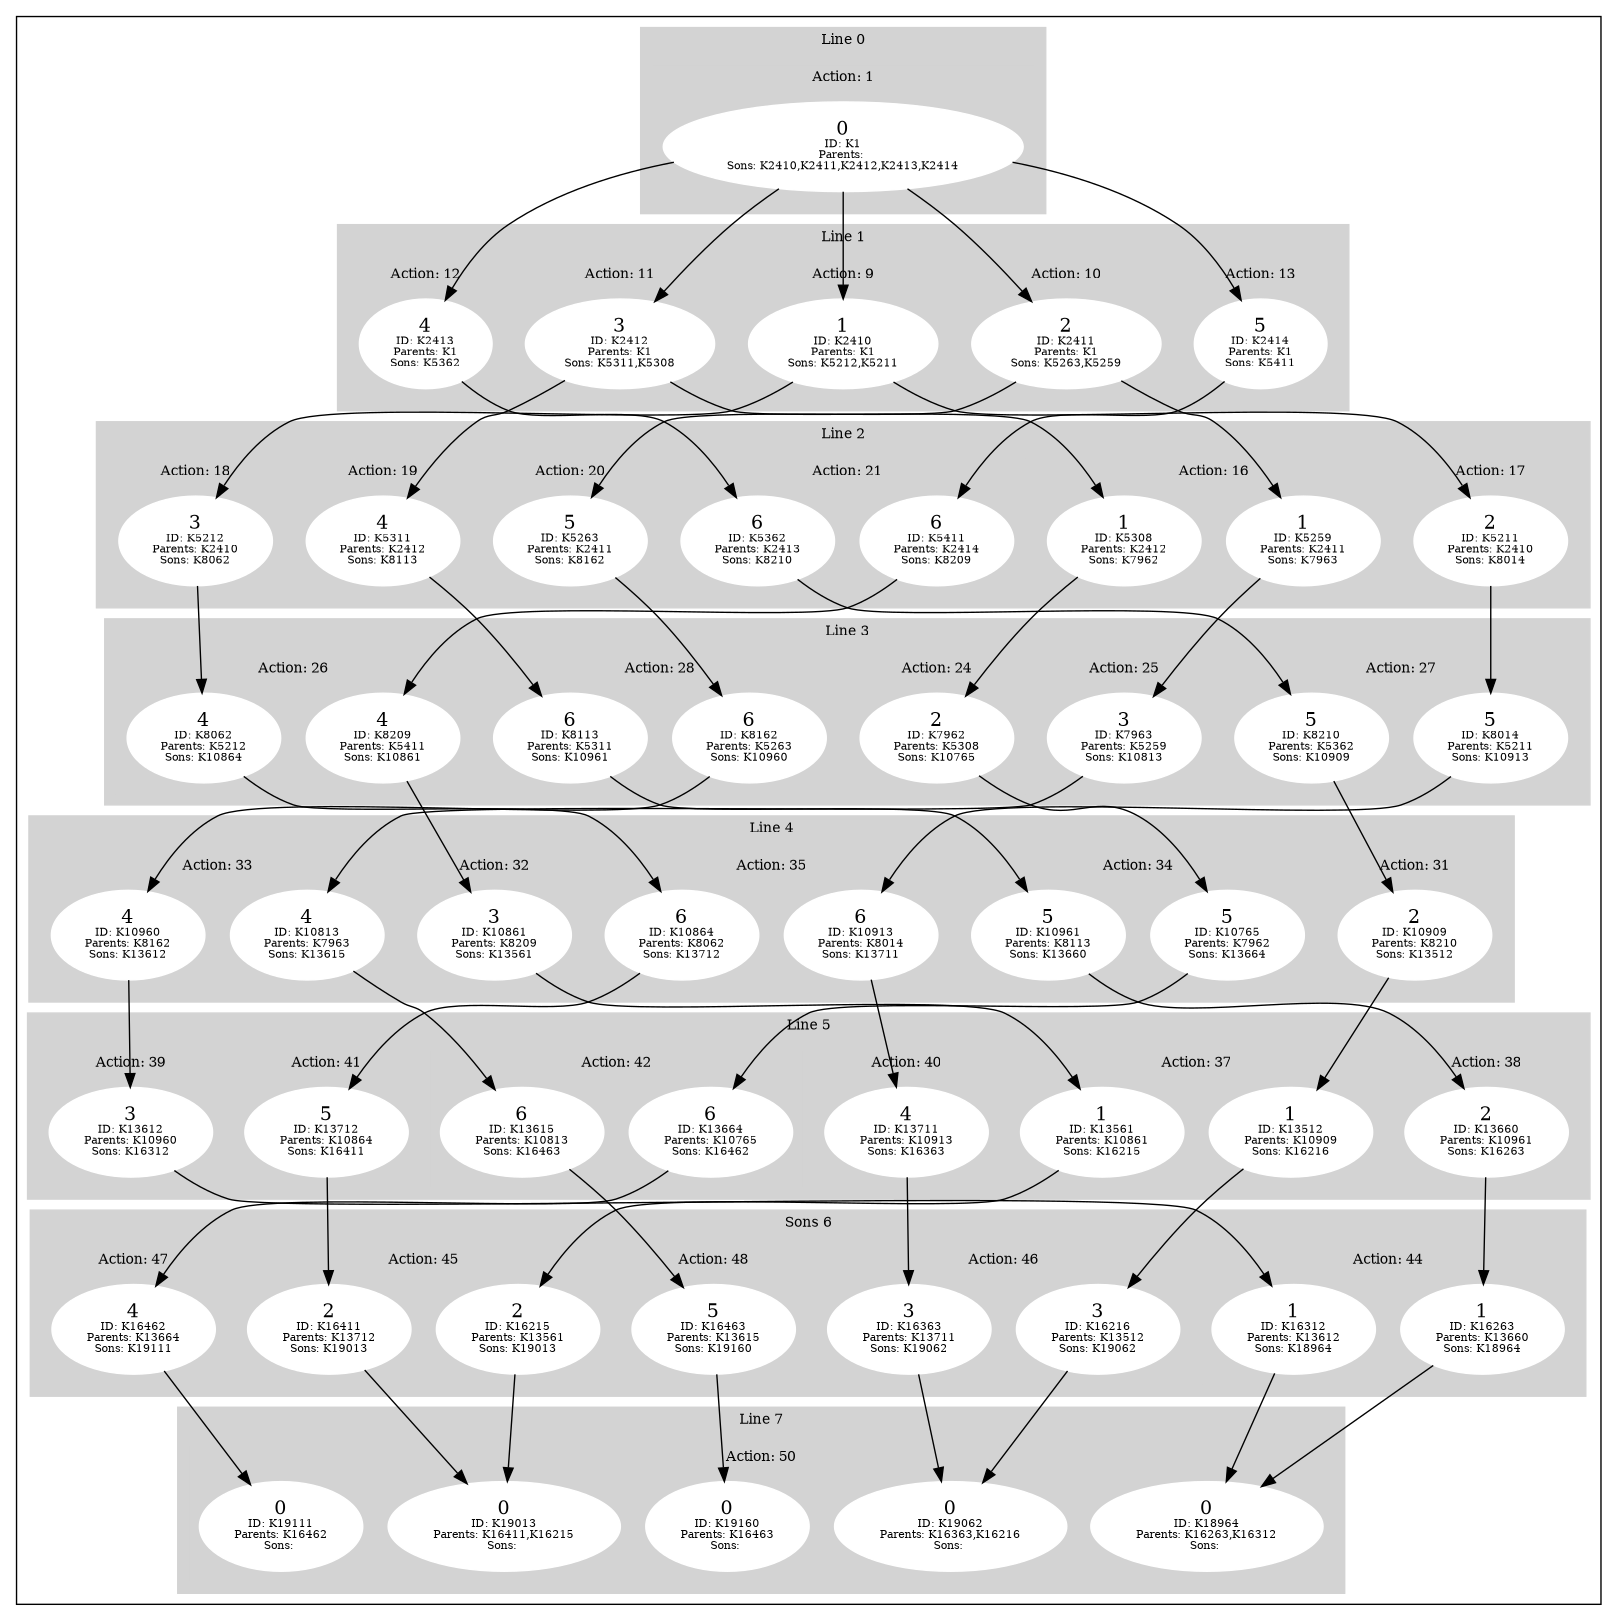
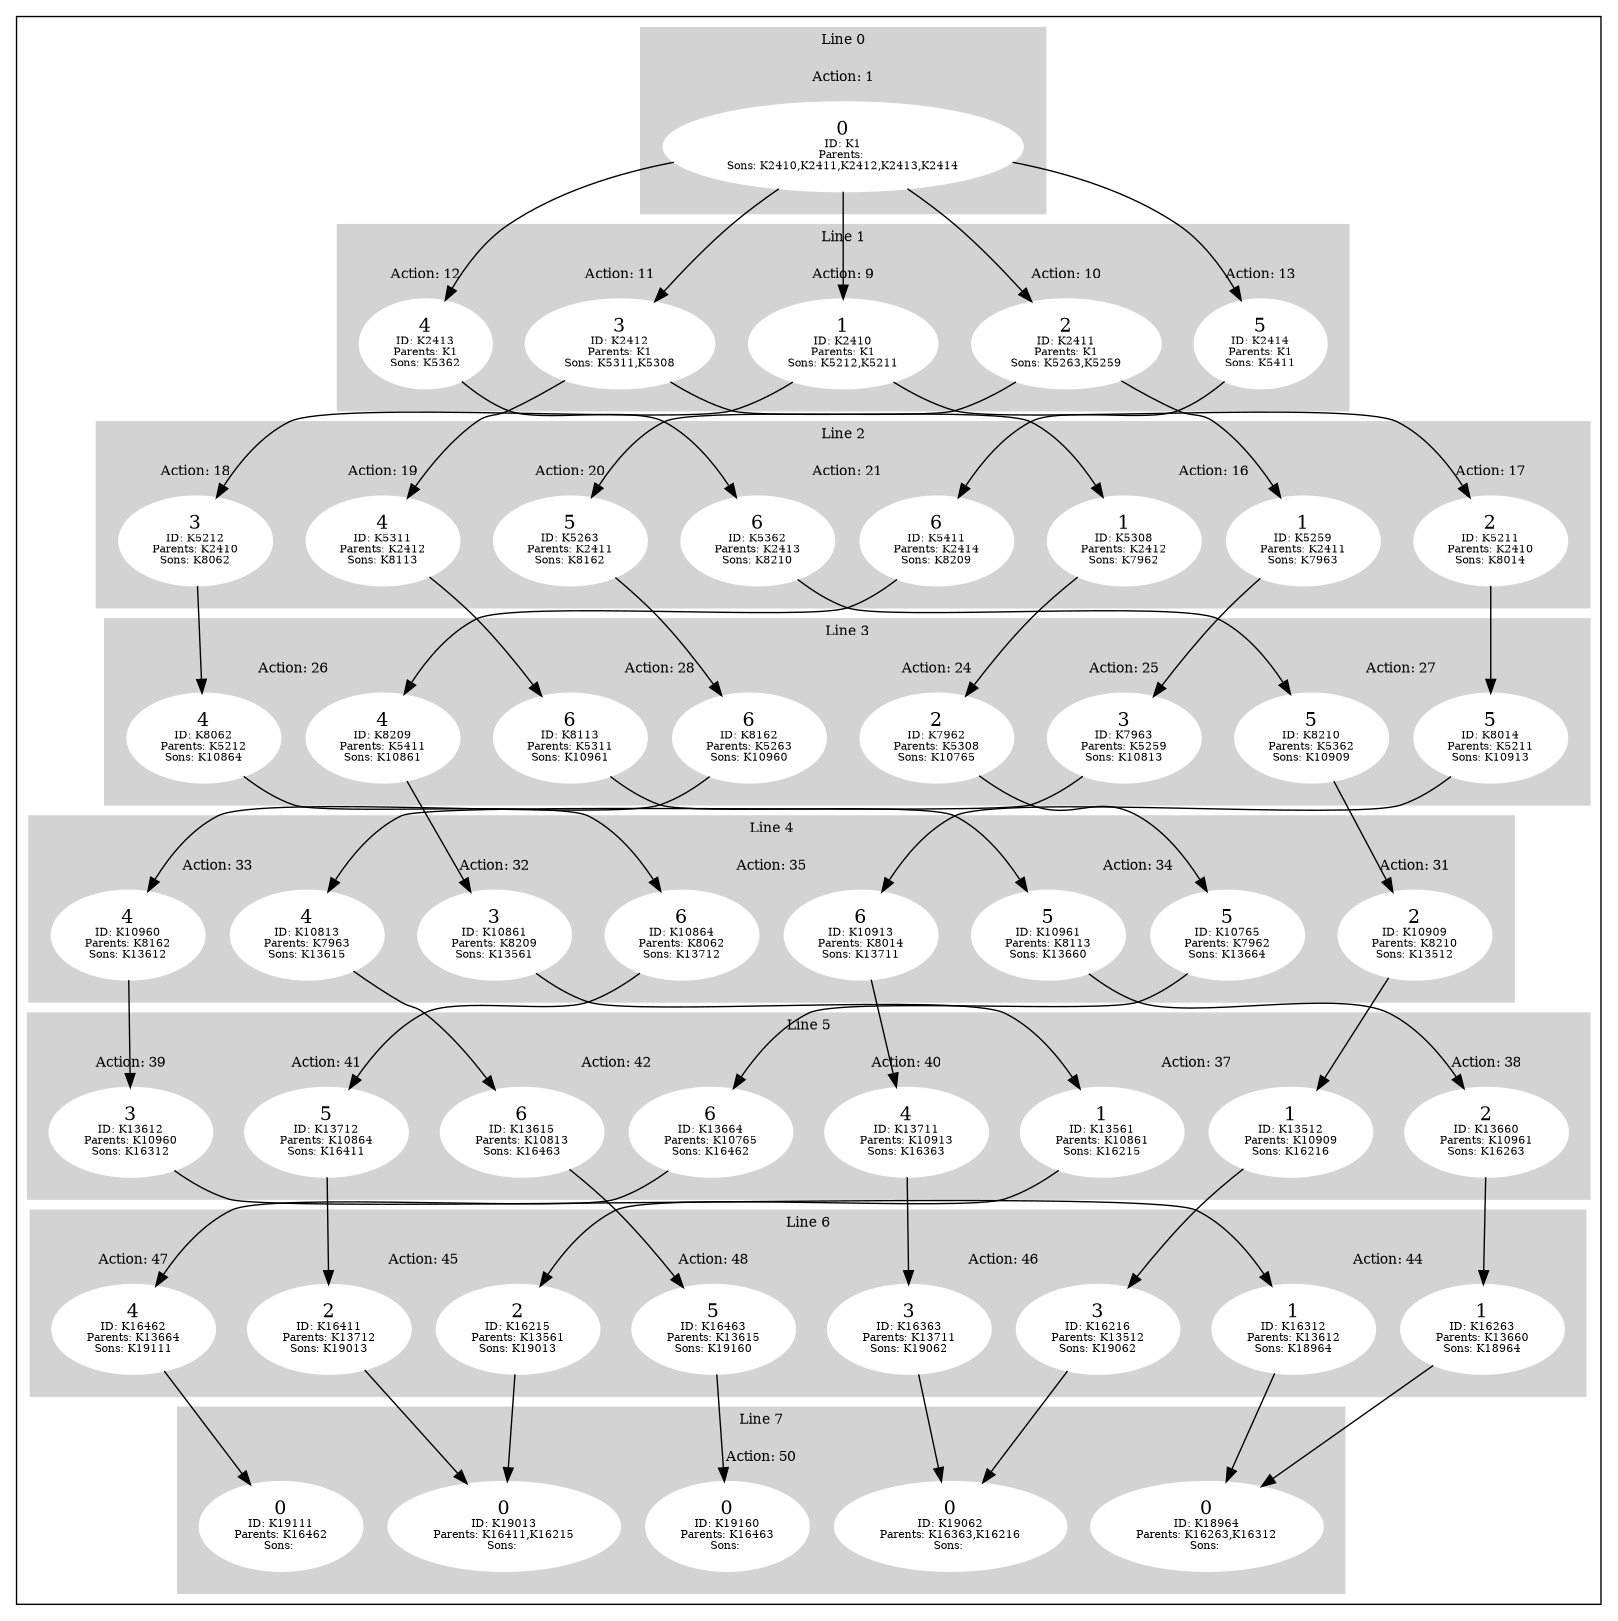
(808, 1223) -> (808, 1223)
